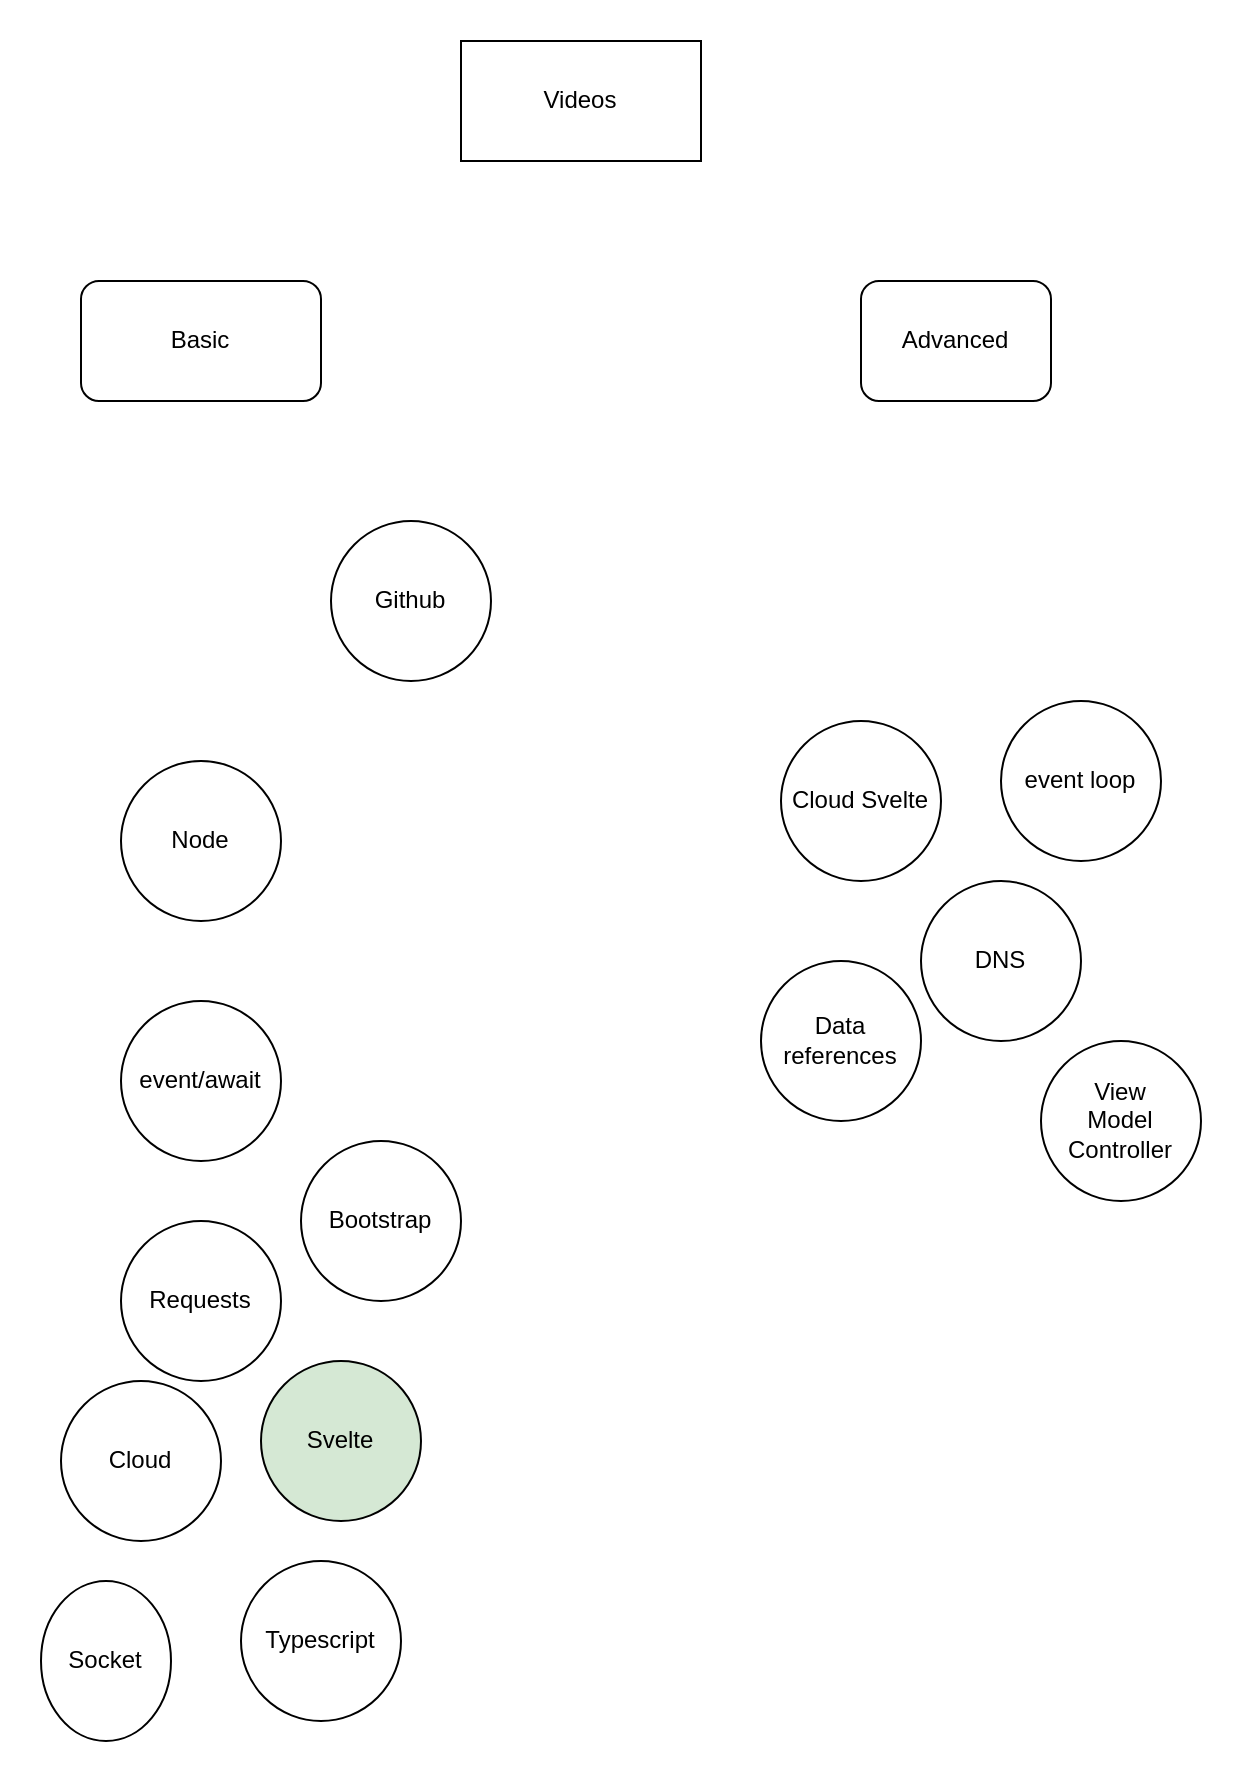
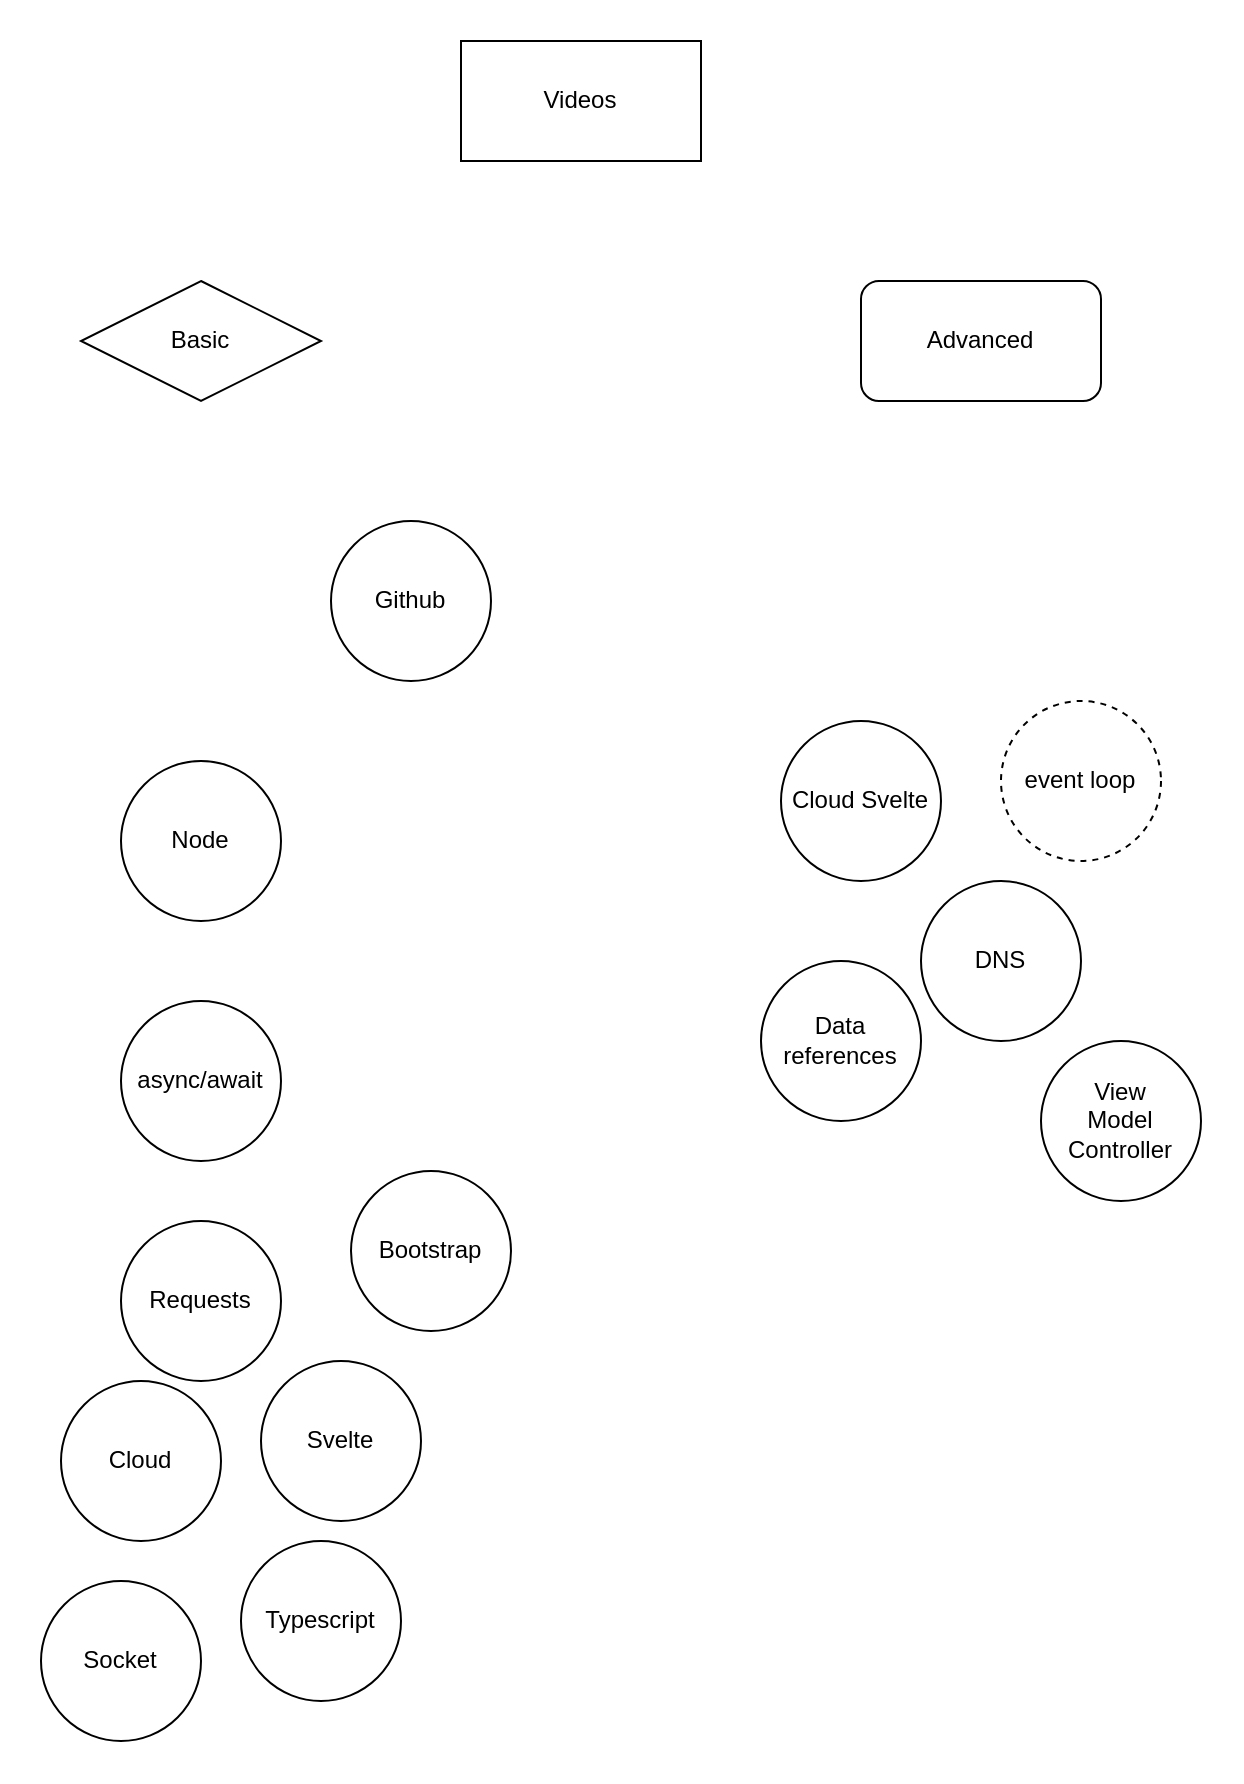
(201, 341) -> (201, 341)
(956, 341) -> (981, 341)
(1081, 781) -> (1081, 781)
(201, 1081) -> (201, 1081)
(381, 1221) -> (431, 1251)
(341, 1441) -> (341, 1441)
(321, 1641) -> (321, 1621)
(106, 1661) -> (121, 1661)
